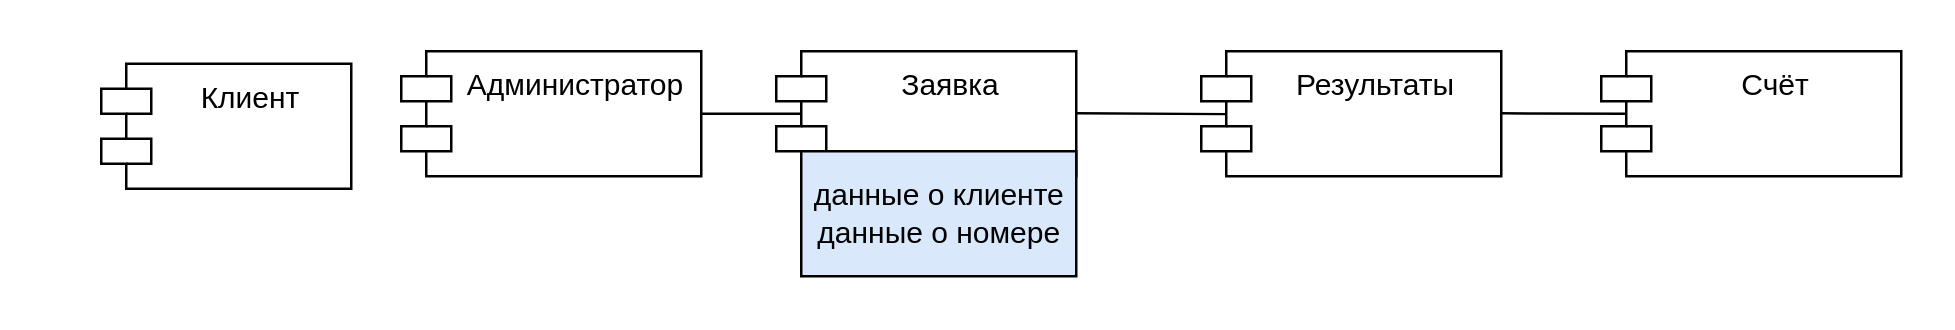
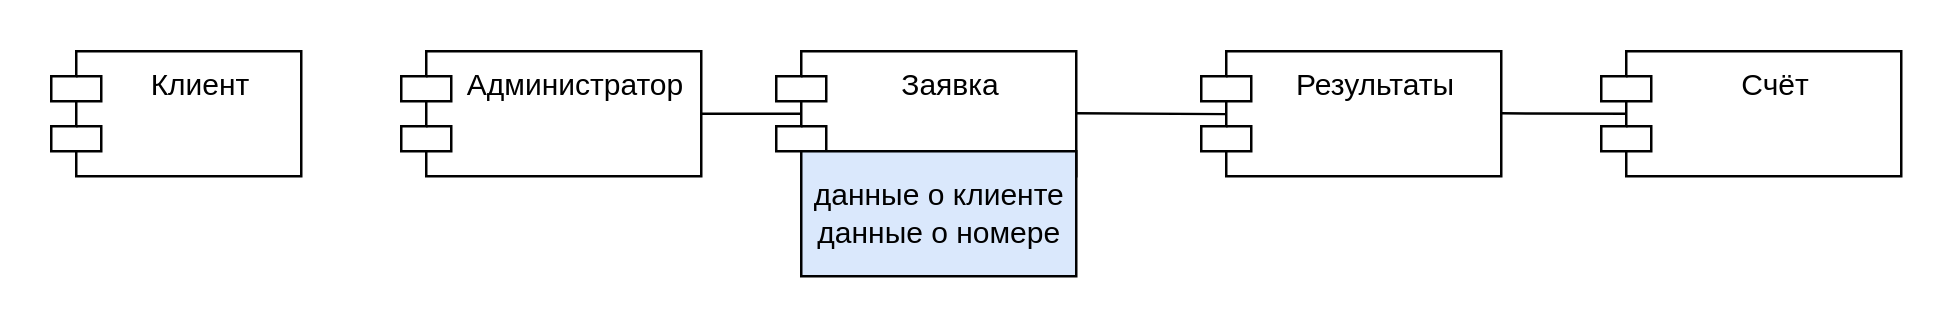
(226, 126) -> (176, 114)
